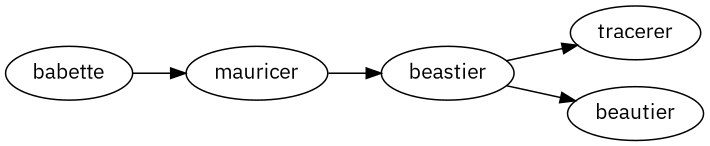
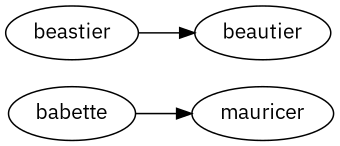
(636, 33) -> none
(347, 73) -> none
